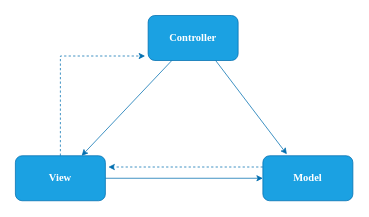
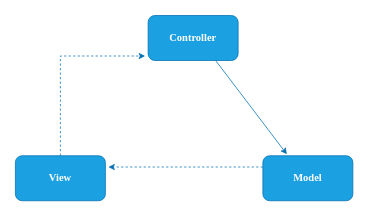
(126, 108) -> none
(182, 178) -> none
